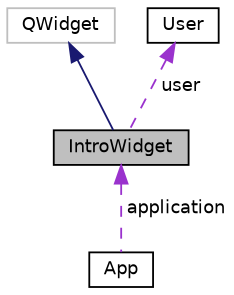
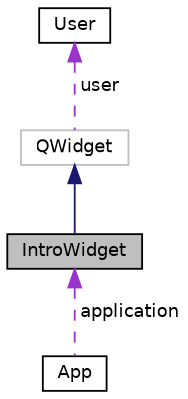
(148, 95) -> (75, 96)
